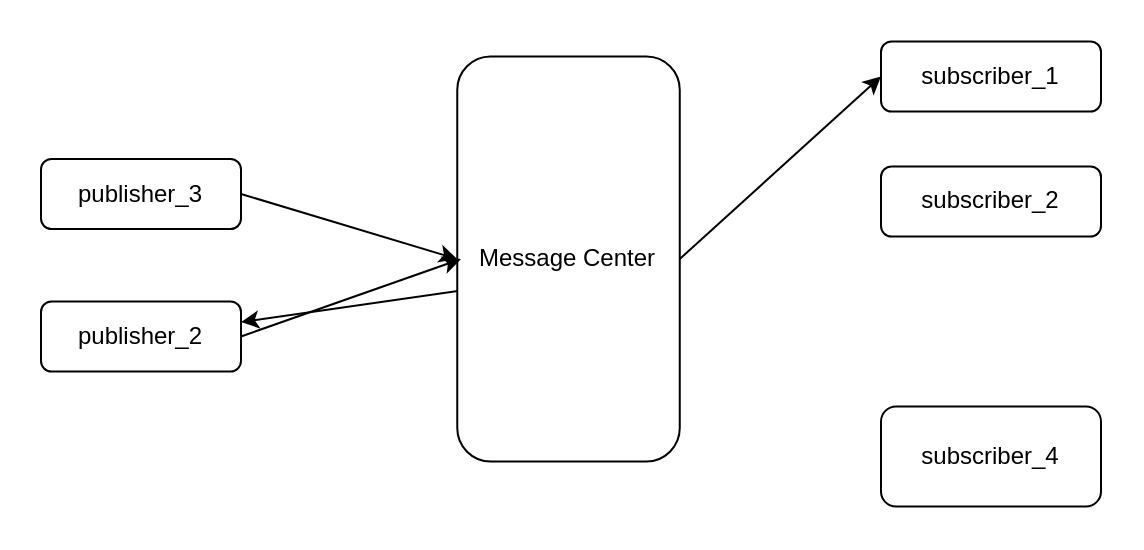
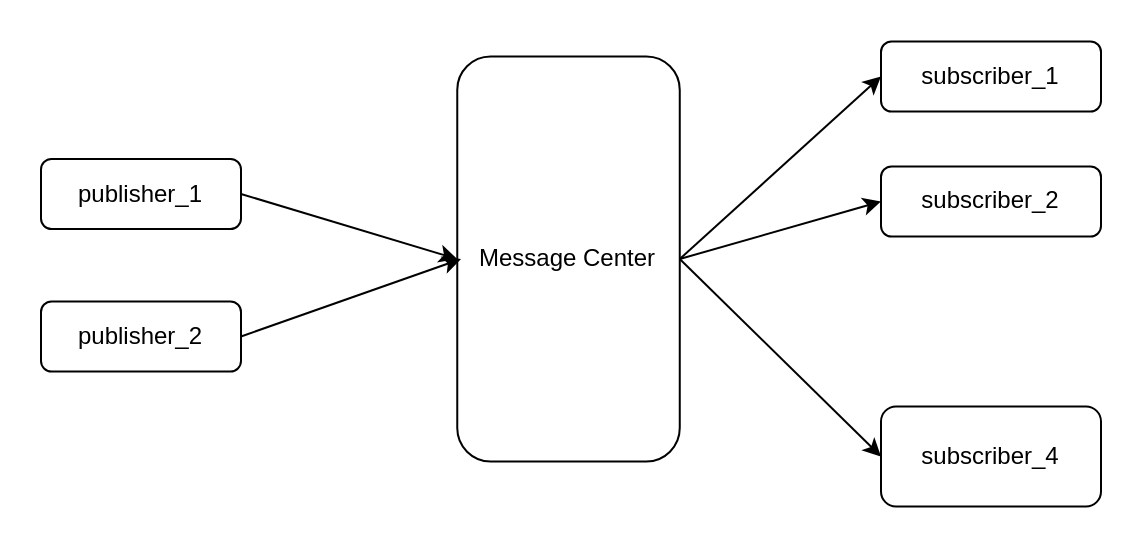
(141, 195) -> (141, 195)
none -> (776, 231)
(391, 300) -> (777, 354)
